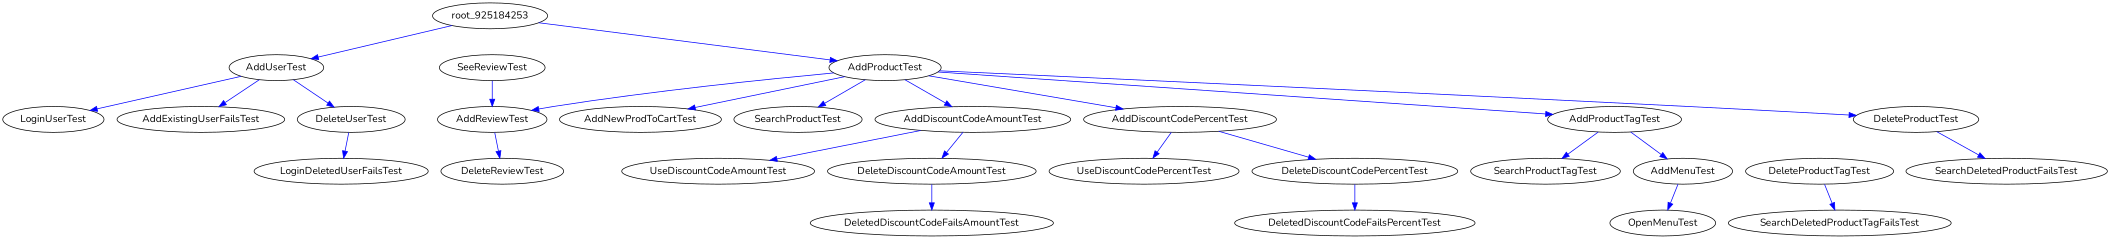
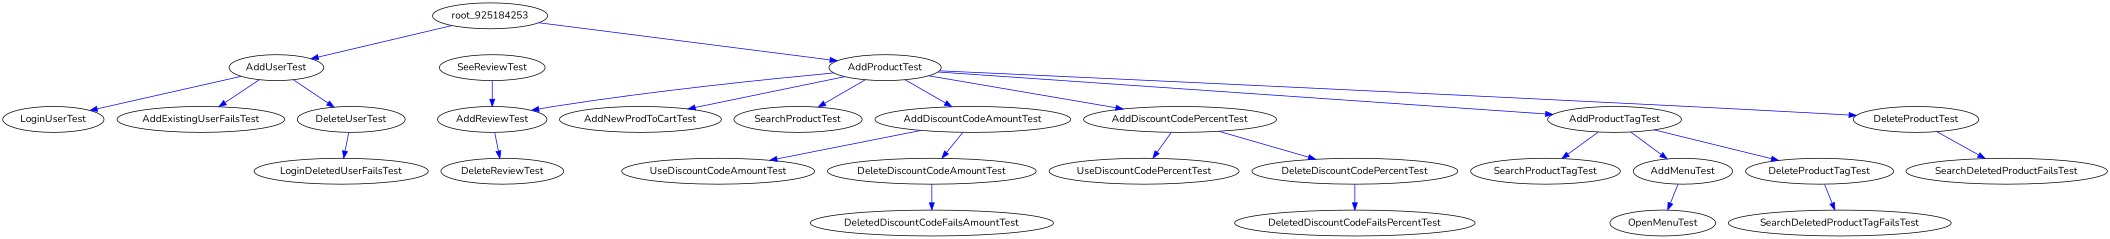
none -> (1713, 144)
